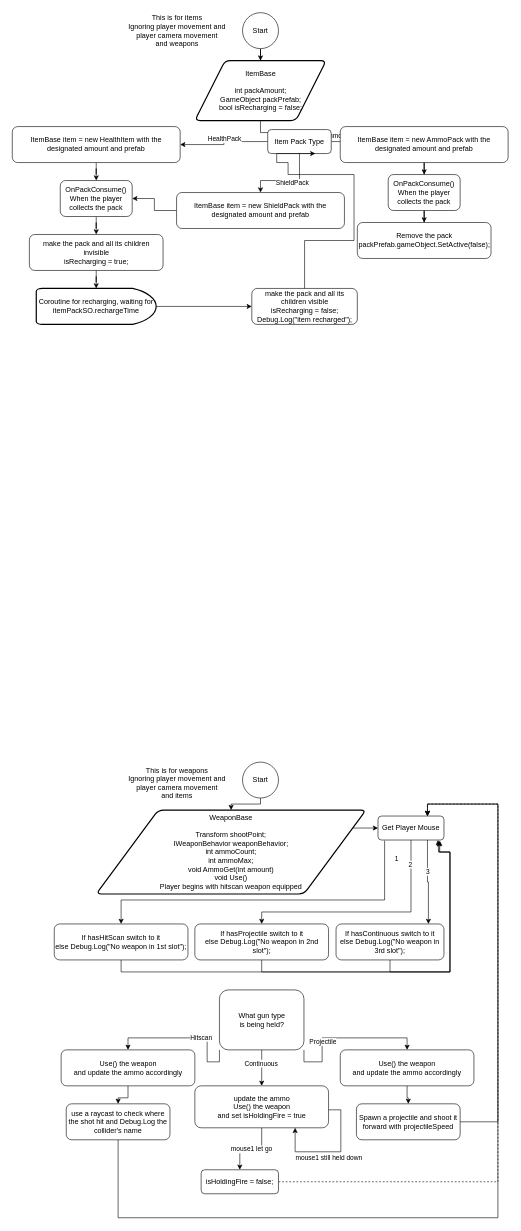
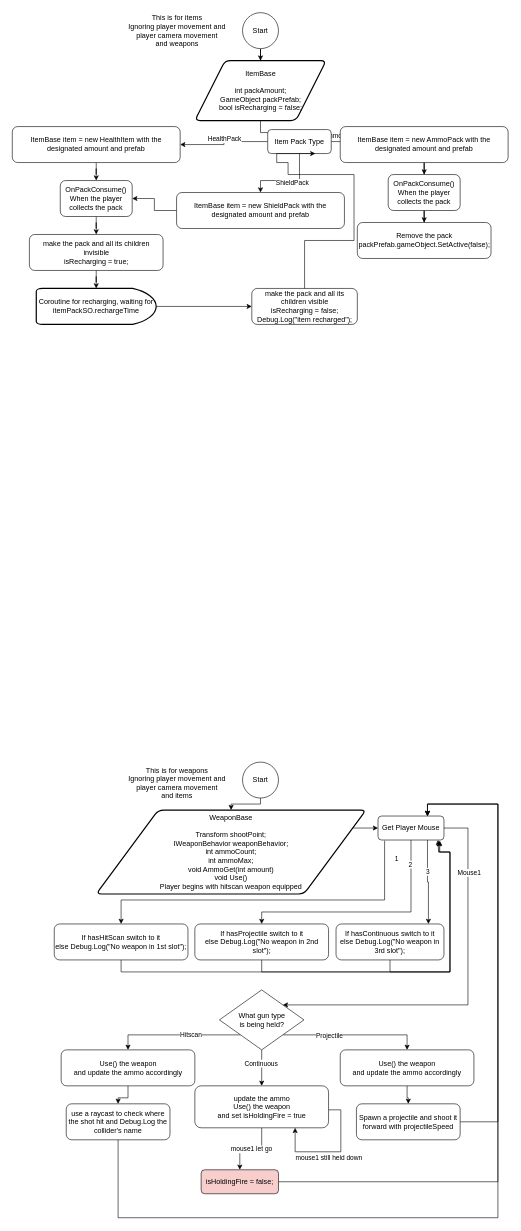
none -> (468, 872)
(262, 1020) -> (262, 1020)
(240, 1182) -> (240, 1182)
(387, 1182) -> (387, 1182)
